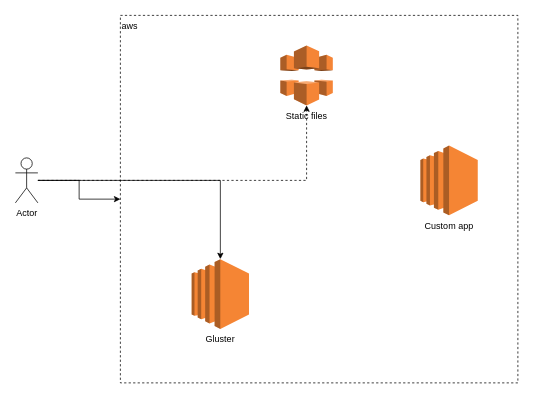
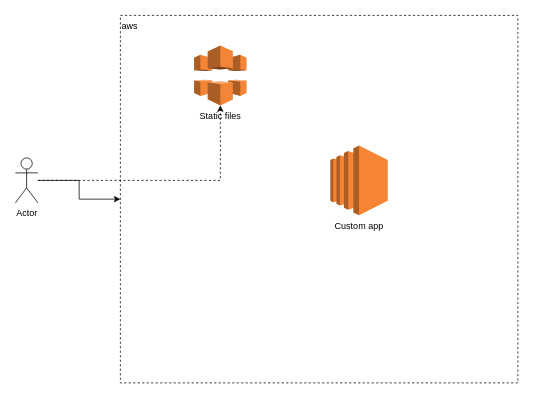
(307, 75) -> (220, 75)
(449, 180) -> (359, 180)
(220, 218) -> none
(220, 294) -> none
